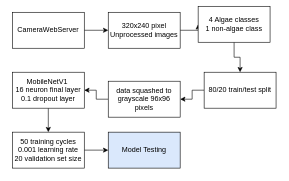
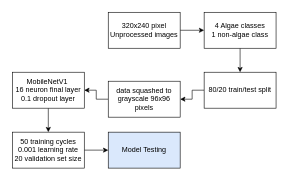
(234, 24) -> (240, 30)
(48, 30) -> none
(102, 30) -> none
